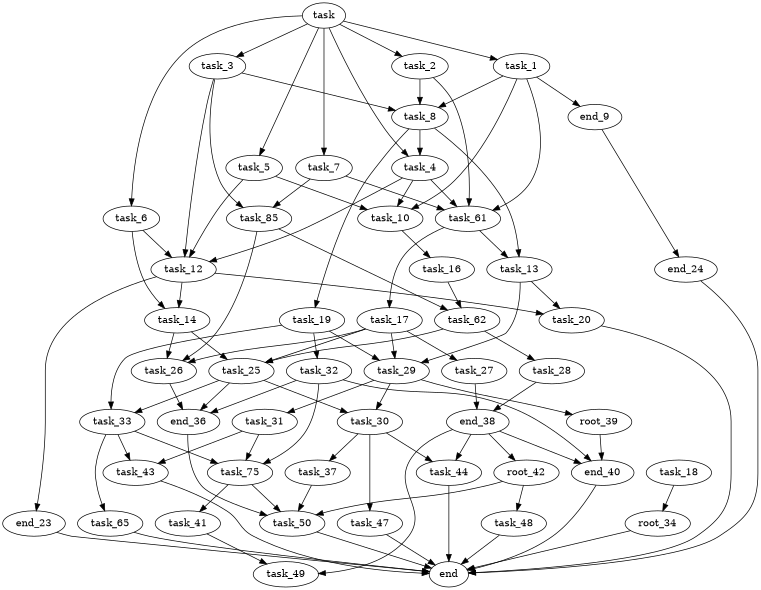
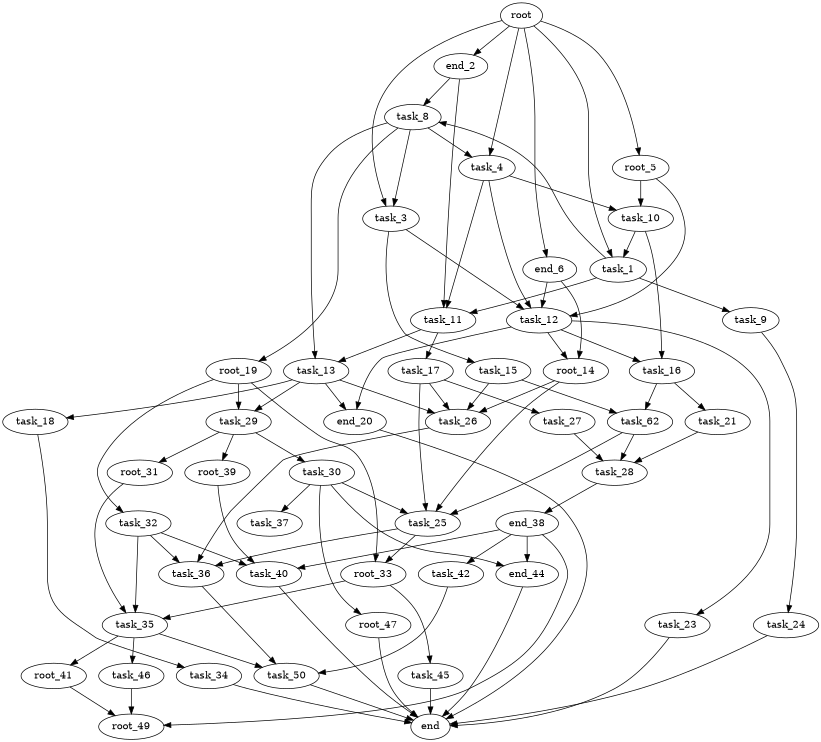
(324, 16) -> (522, 16)
(420, 66) -> (461, 66)
(315, 91) -> (403, 164)
(595, 117) -> (751, 320)
(478, 151) -> (631, 241)
(254, 168) -> (641, 168)
(324, 168) -> none
(131, 219) -> (550, 270)
(259, 219) -> (498, 371)
(468, 219) -> (443, 320)
(686, 270) -> (786, 625)
(177, 320) -> (576, 371)
(312, 320) -> (239, 371)
(572, 320) -> (355, 422)
none -> (597, 344)
(393, 345) -> none
(475, 389) -> (586, 445)
(302, 395) -> (369, 495)
none -> (384, 395)
none -> (184, 402)
(112, 422) -> (373, 574)
(189, 422) -> (191, 574)
(265, 422) -> (140, 473)
none -> (718, 422)
(136, 473) -> none
(240, 473) -> (135, 625)
(449, 473) -> (527, 574)
(526, 473) -> (451, 574)
(603, 473) -> (269, 574)
(307, 495) -> none
(34, 524) -> (677, 625)
(110, 524) -> (430, 676)
(188, 524) -> (54, 676)
(370, 524) -> (378, 625)
(514, 524) -> none
(658, 524) -> (209, 676)
(286, 574) -> (131, 727)
none -> (131, 676)
